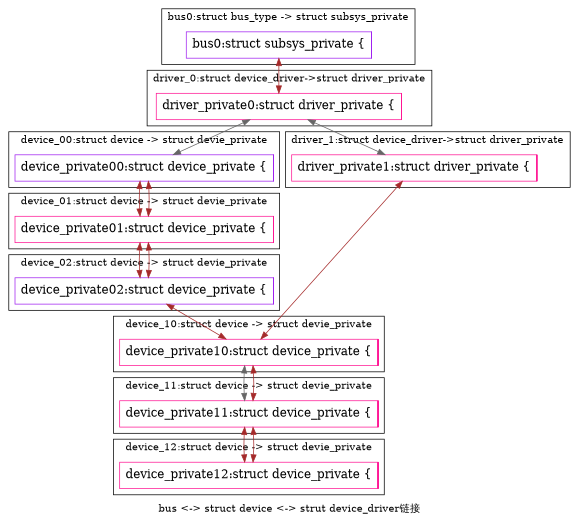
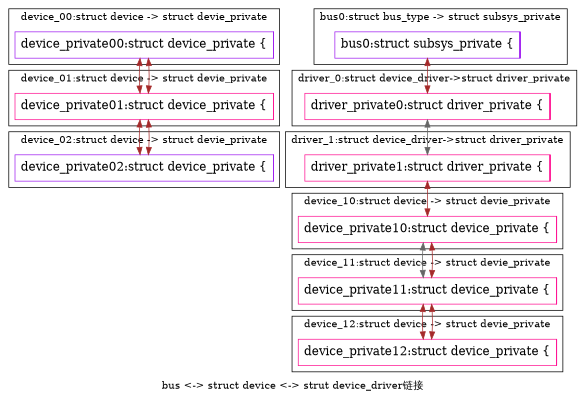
(212, 137) -> none
(196, 322) -> none
